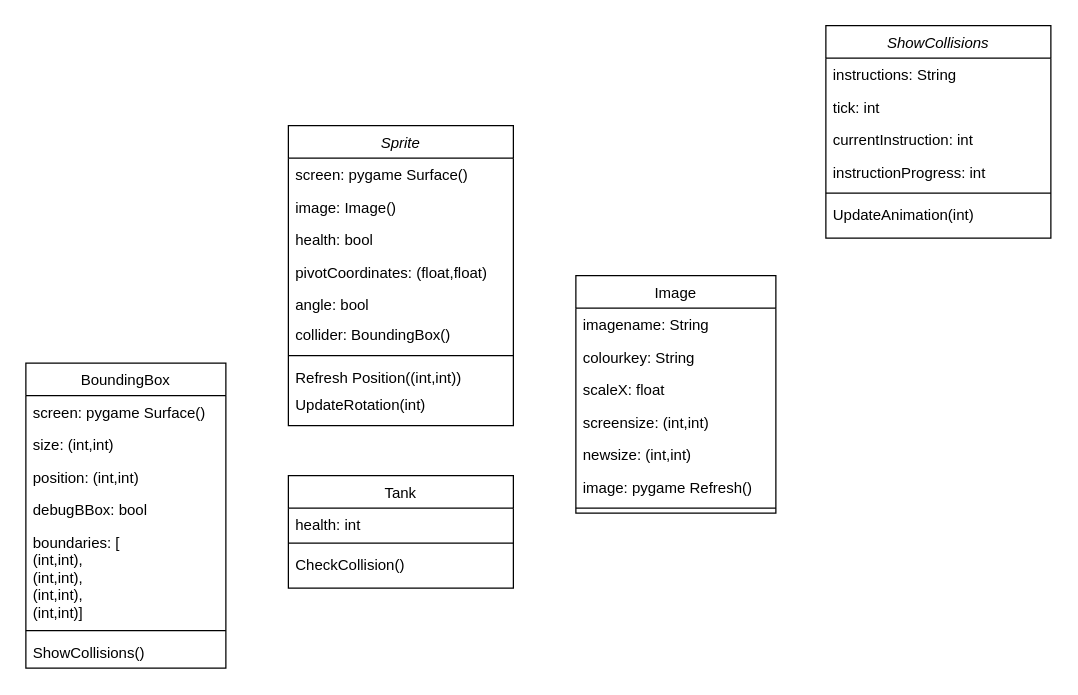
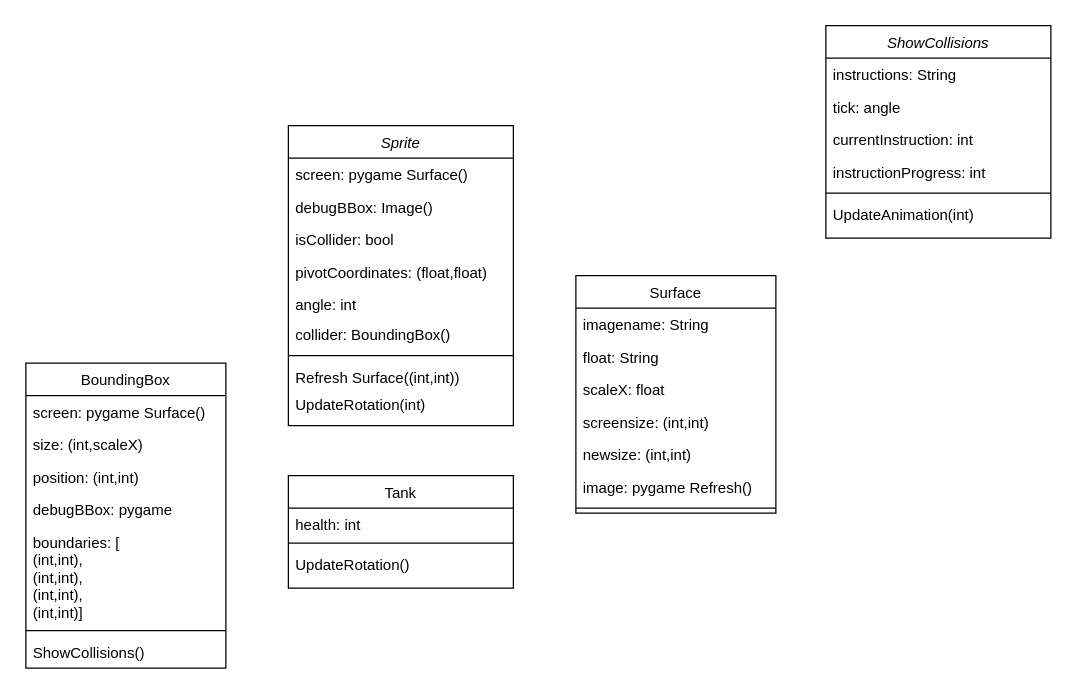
(863, 108) -> (871, 108)
(348, 208) -> (367, 208)
(338, 240) -> (349, 240)
(675, 293) -> (675, 293)
(333, 305) -> (329, 305)
(646, 358) -> (629, 358)
(397, 378) -> (396, 378)
(84, 445) -> (96, 445)
(90, 510) -> (100, 510)
(354, 565) -> (360, 565)
